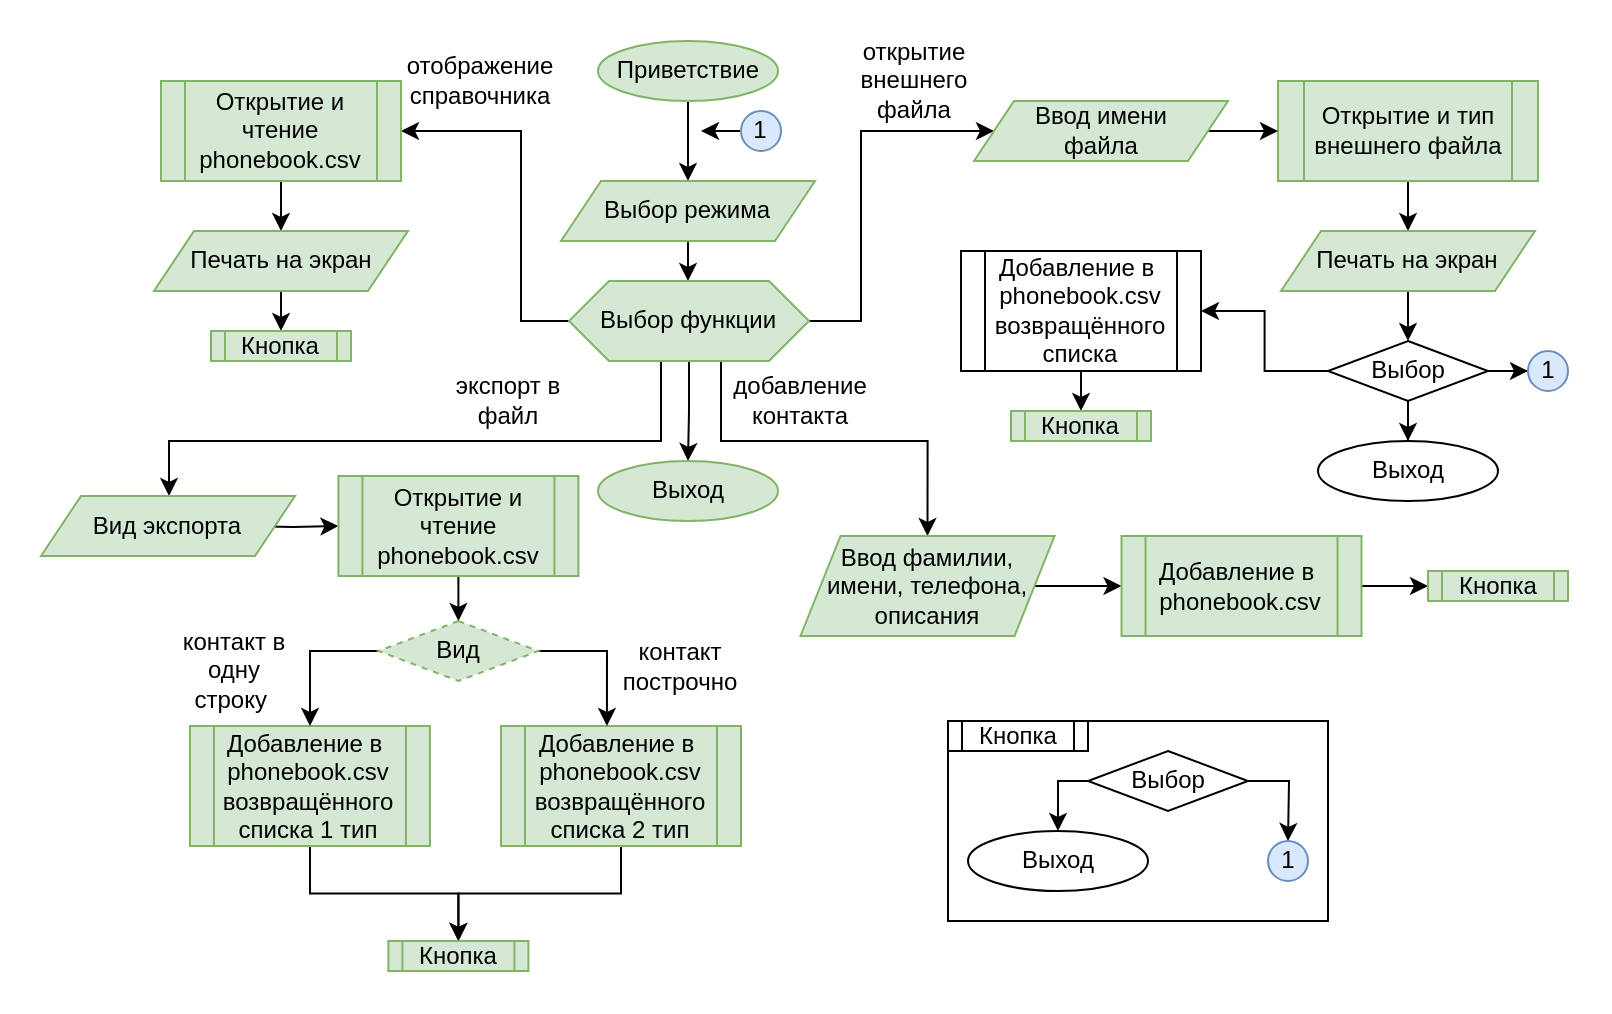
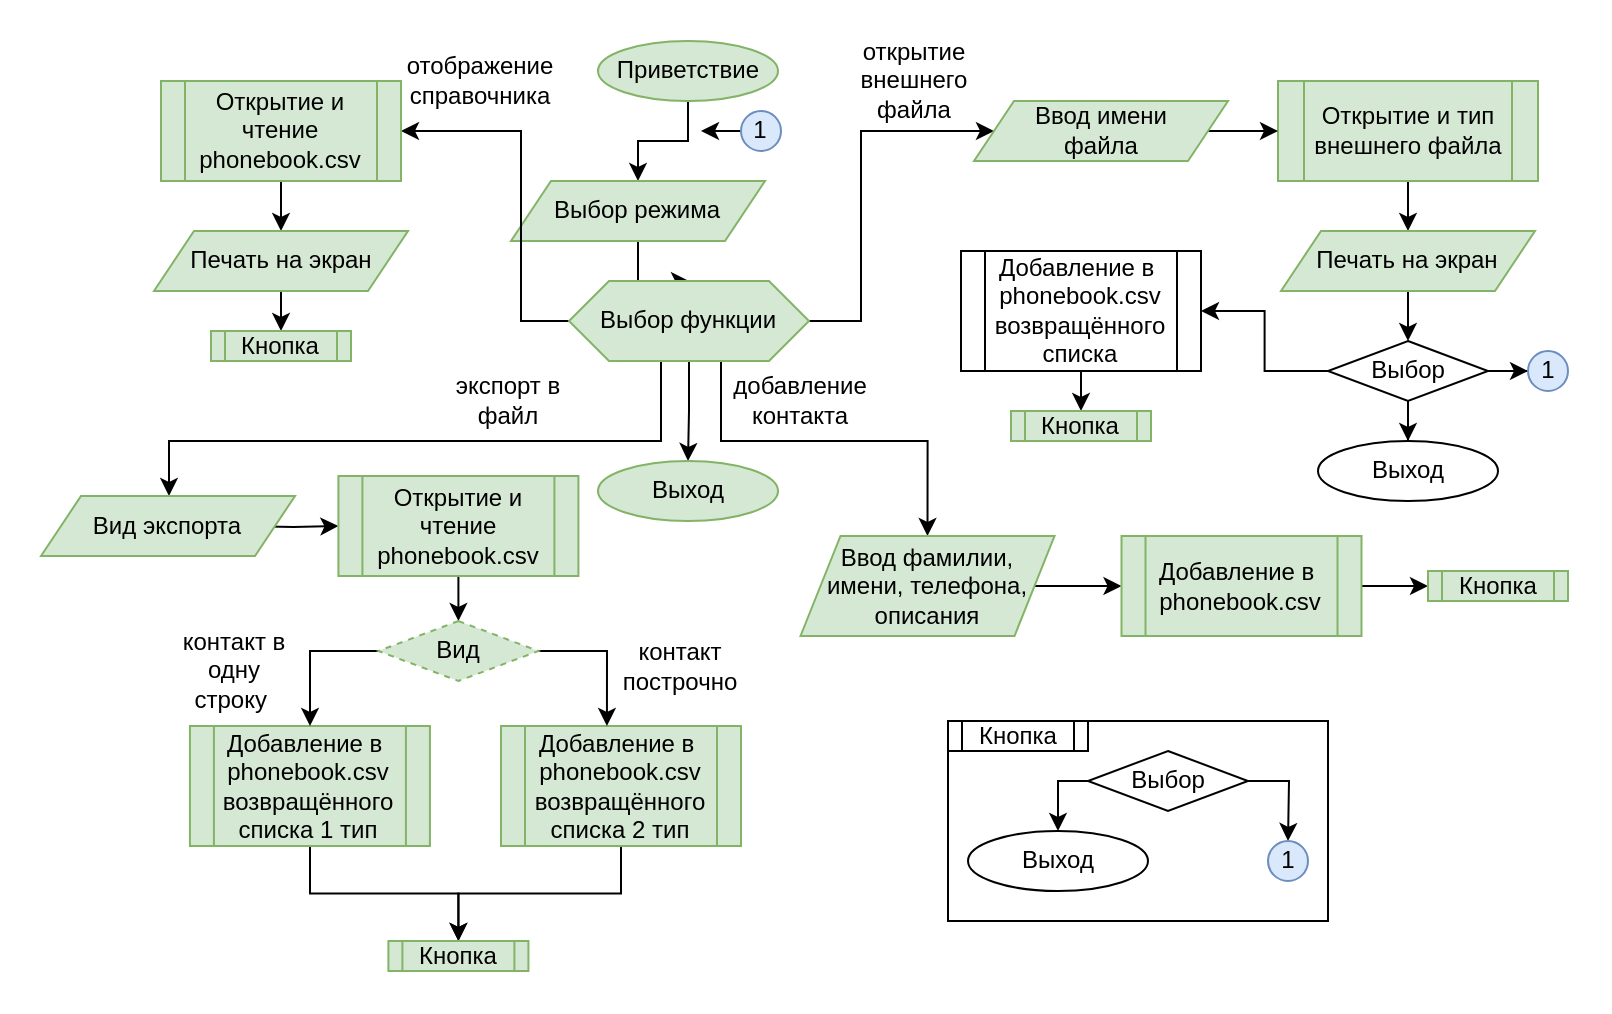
(688, 211) -> (638, 211)
